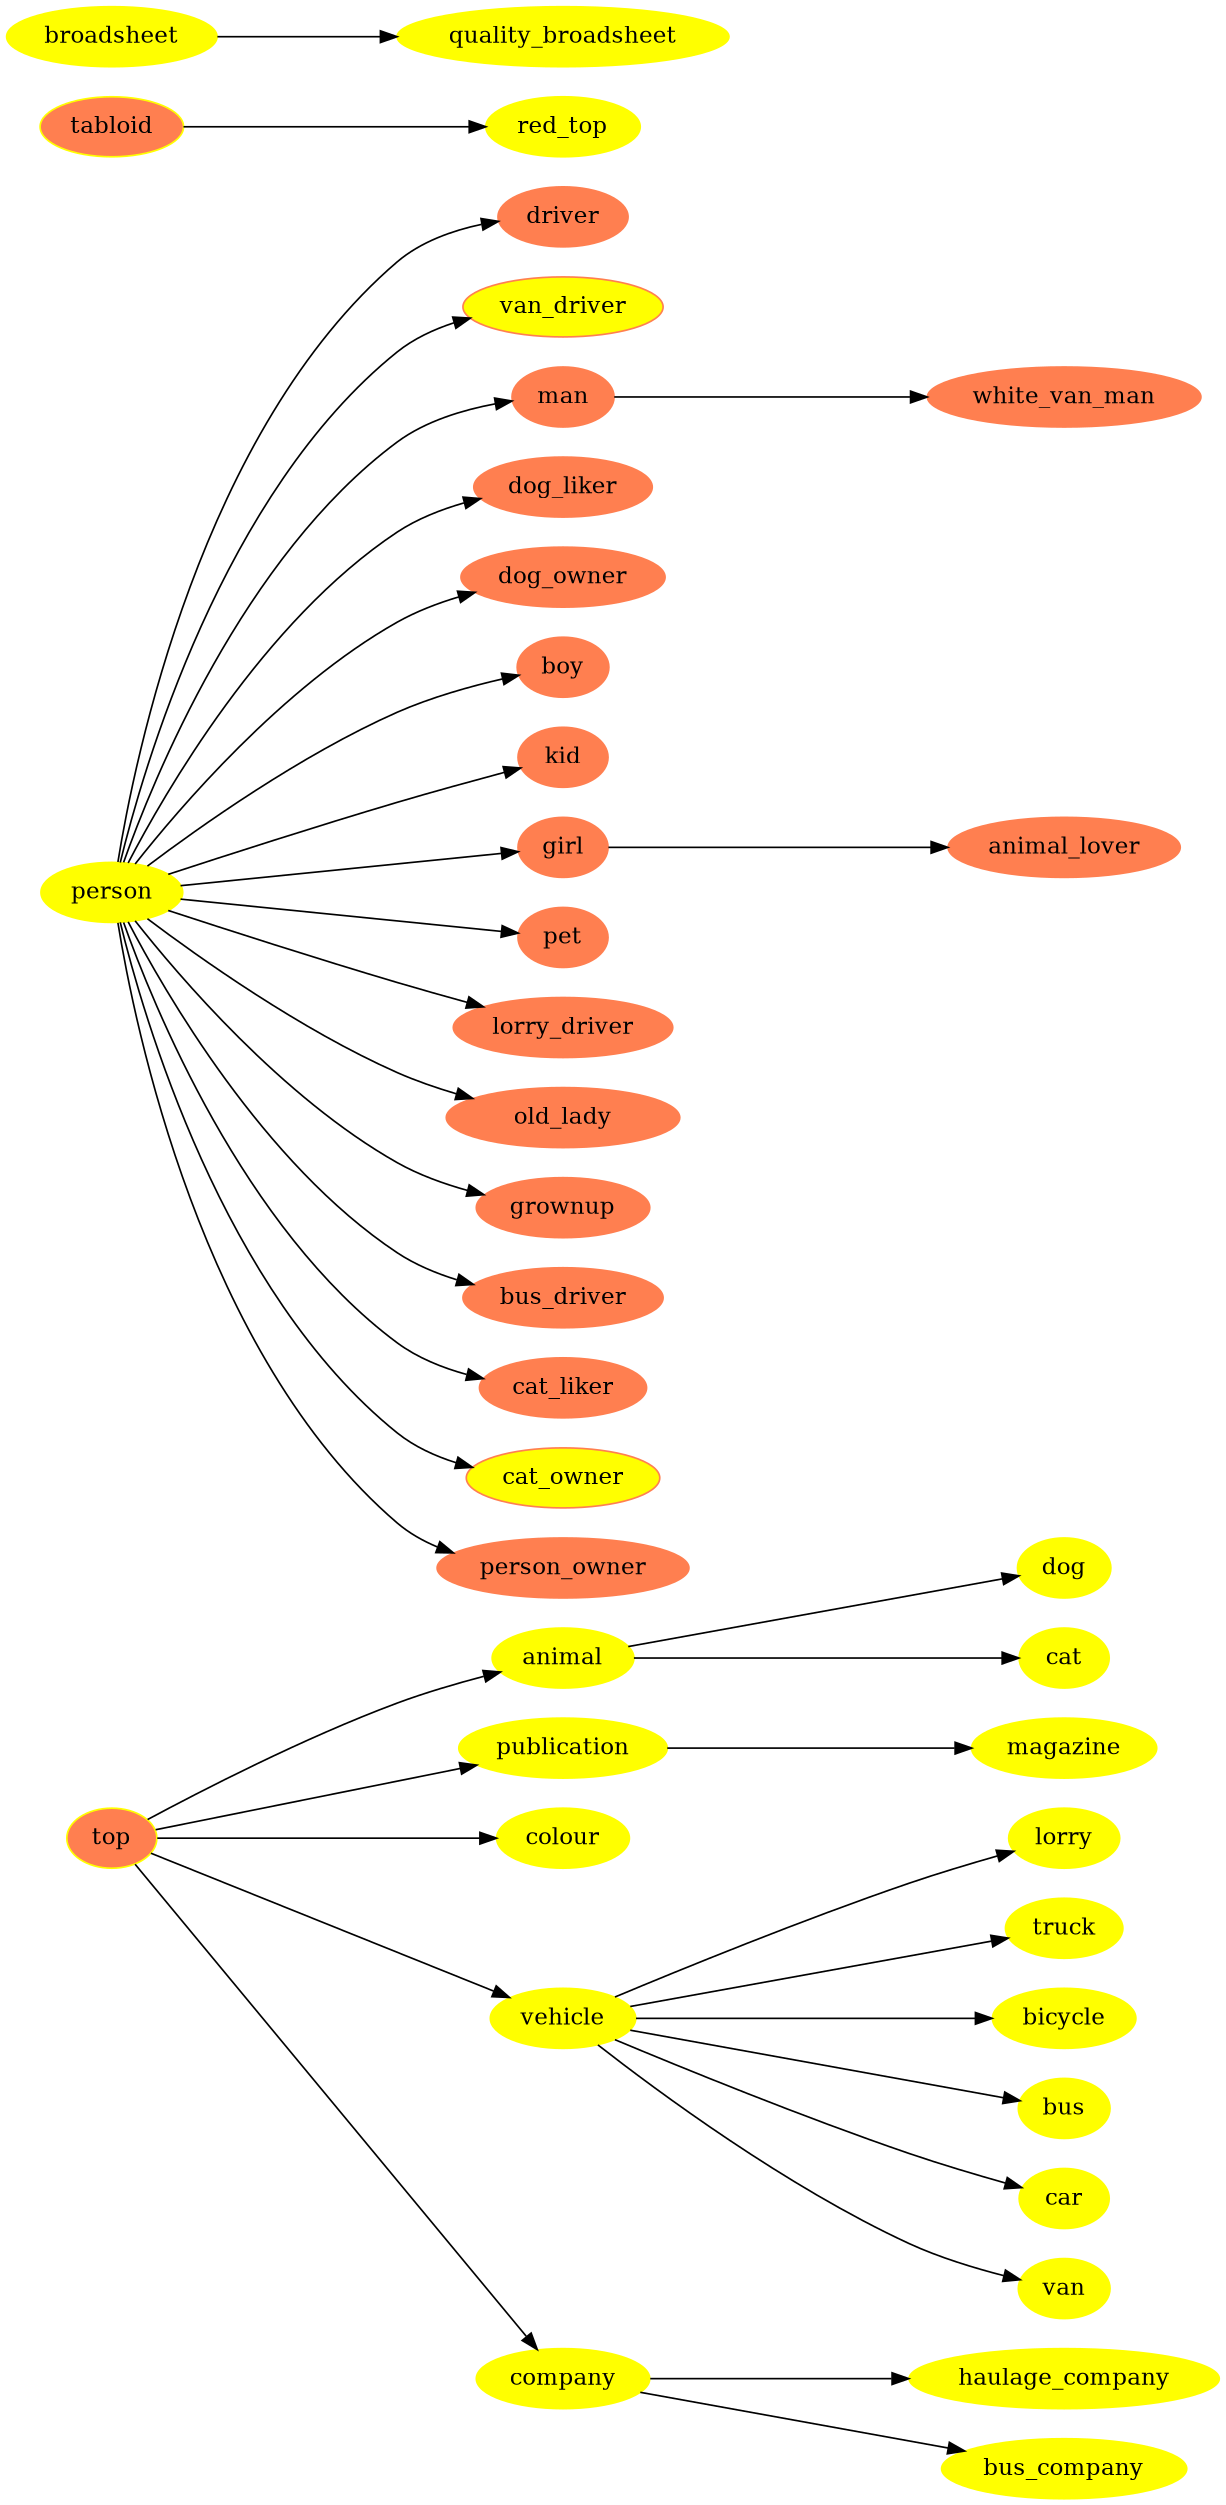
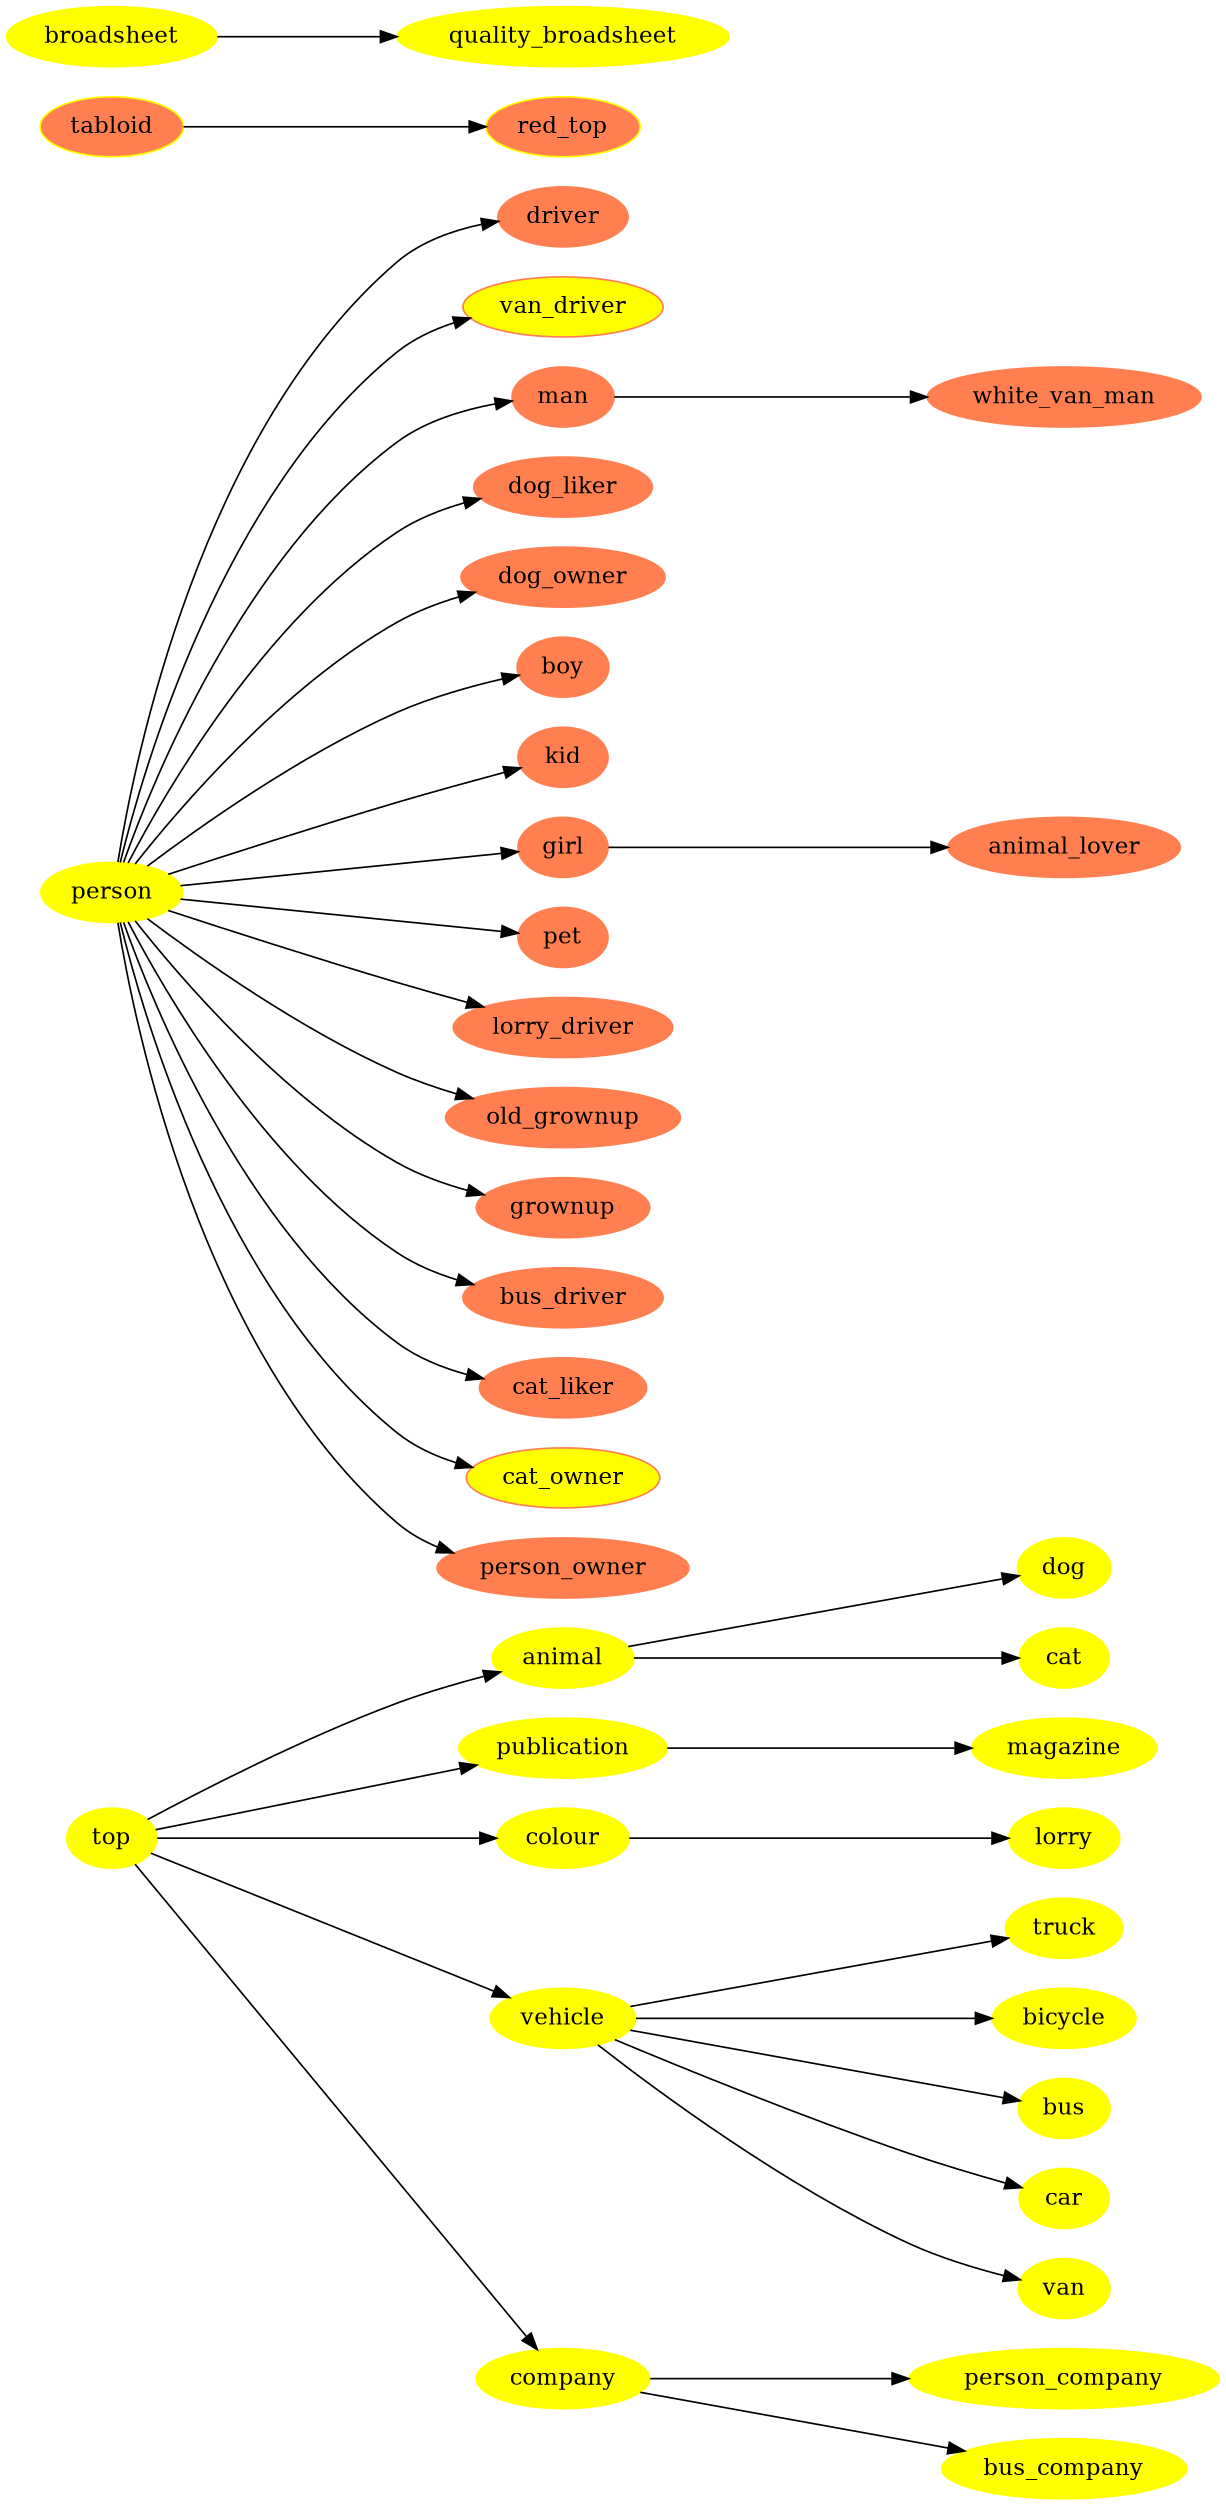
(563, 127) -> (563, 127)
(563, 1118) -> (563, 1118)
(112, 1838) -> (112, 1838)
(804, 1921) -> (810, 1838)
(1064, 2379) -> (1064, 2379)
